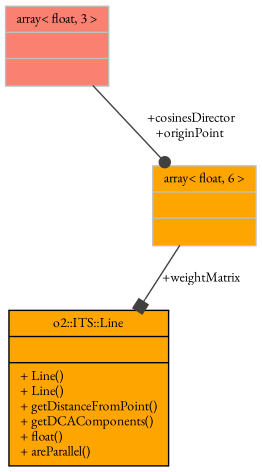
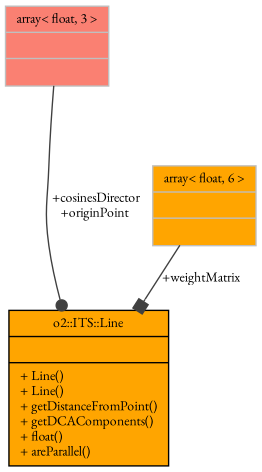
(127, 122) -> (47, 193)
